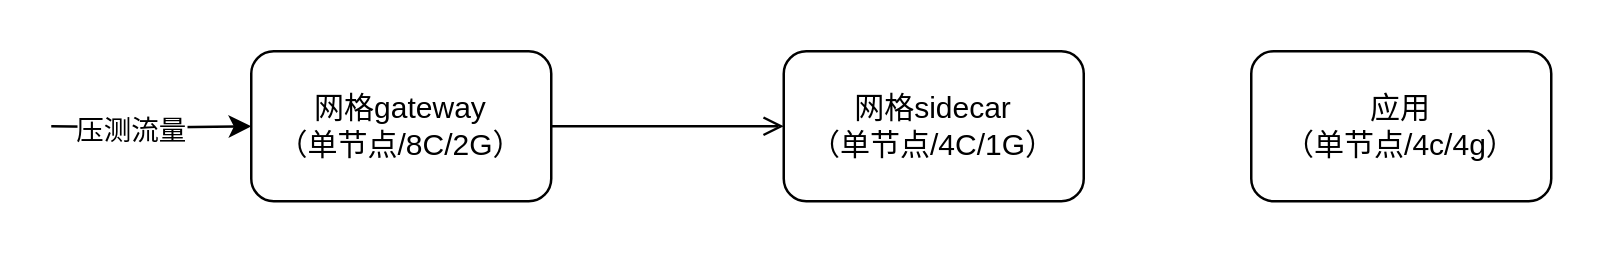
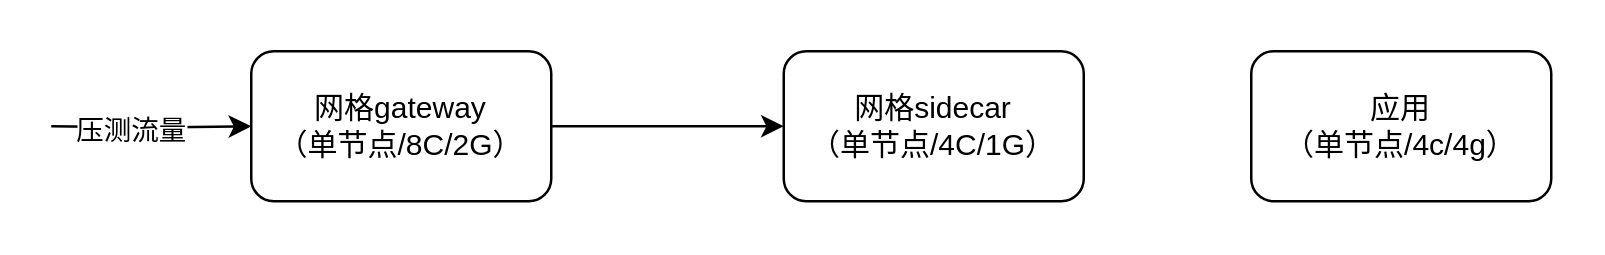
(769, 126) -> (765, 126)
